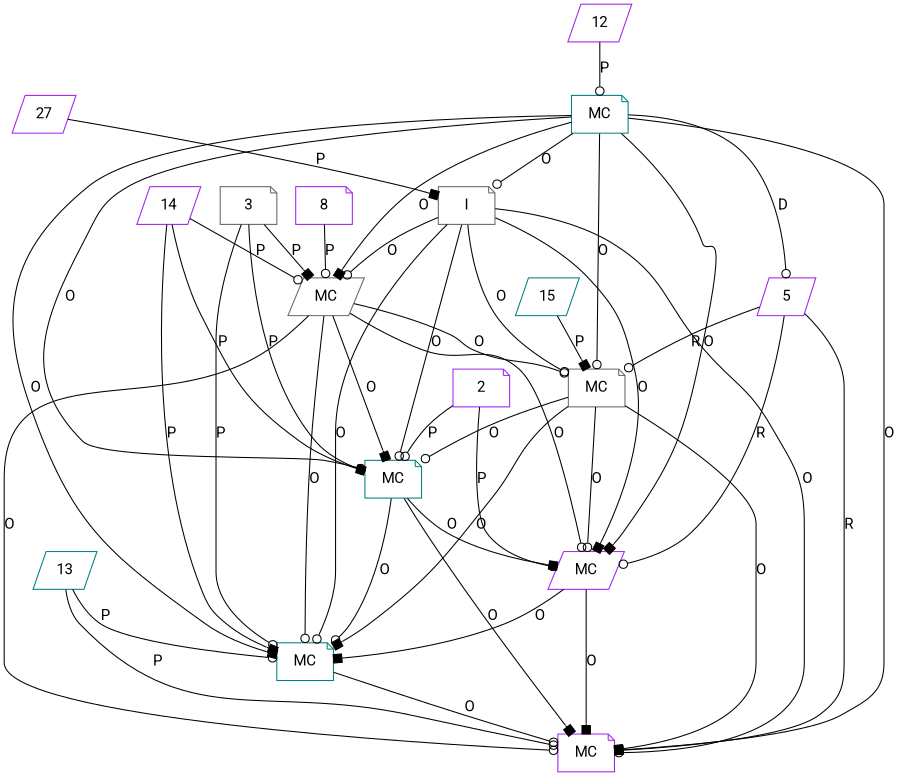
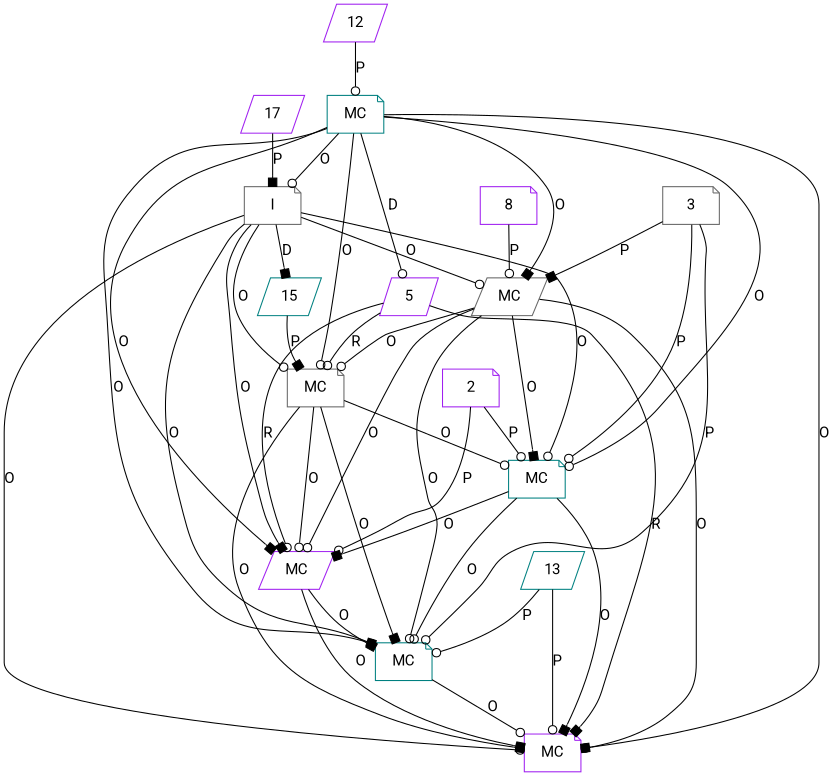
(44, 114) -> (273, 114)
(169, 206) -> none
none -> (280, 246)
